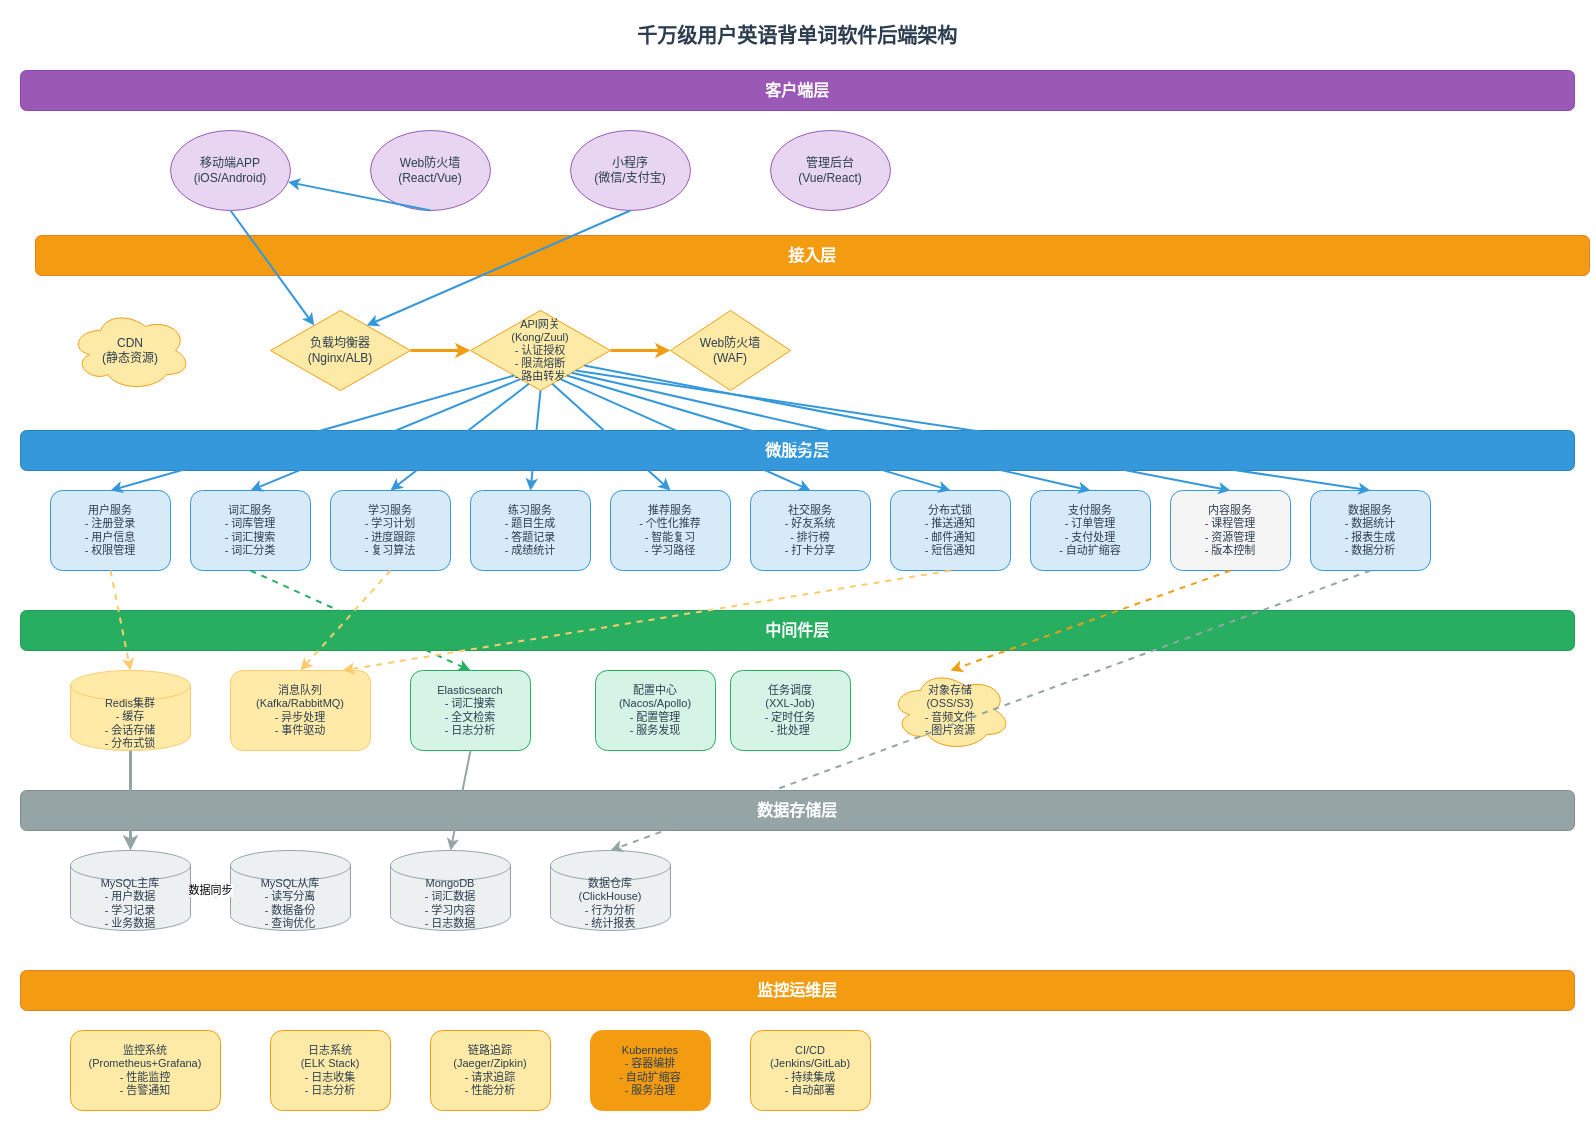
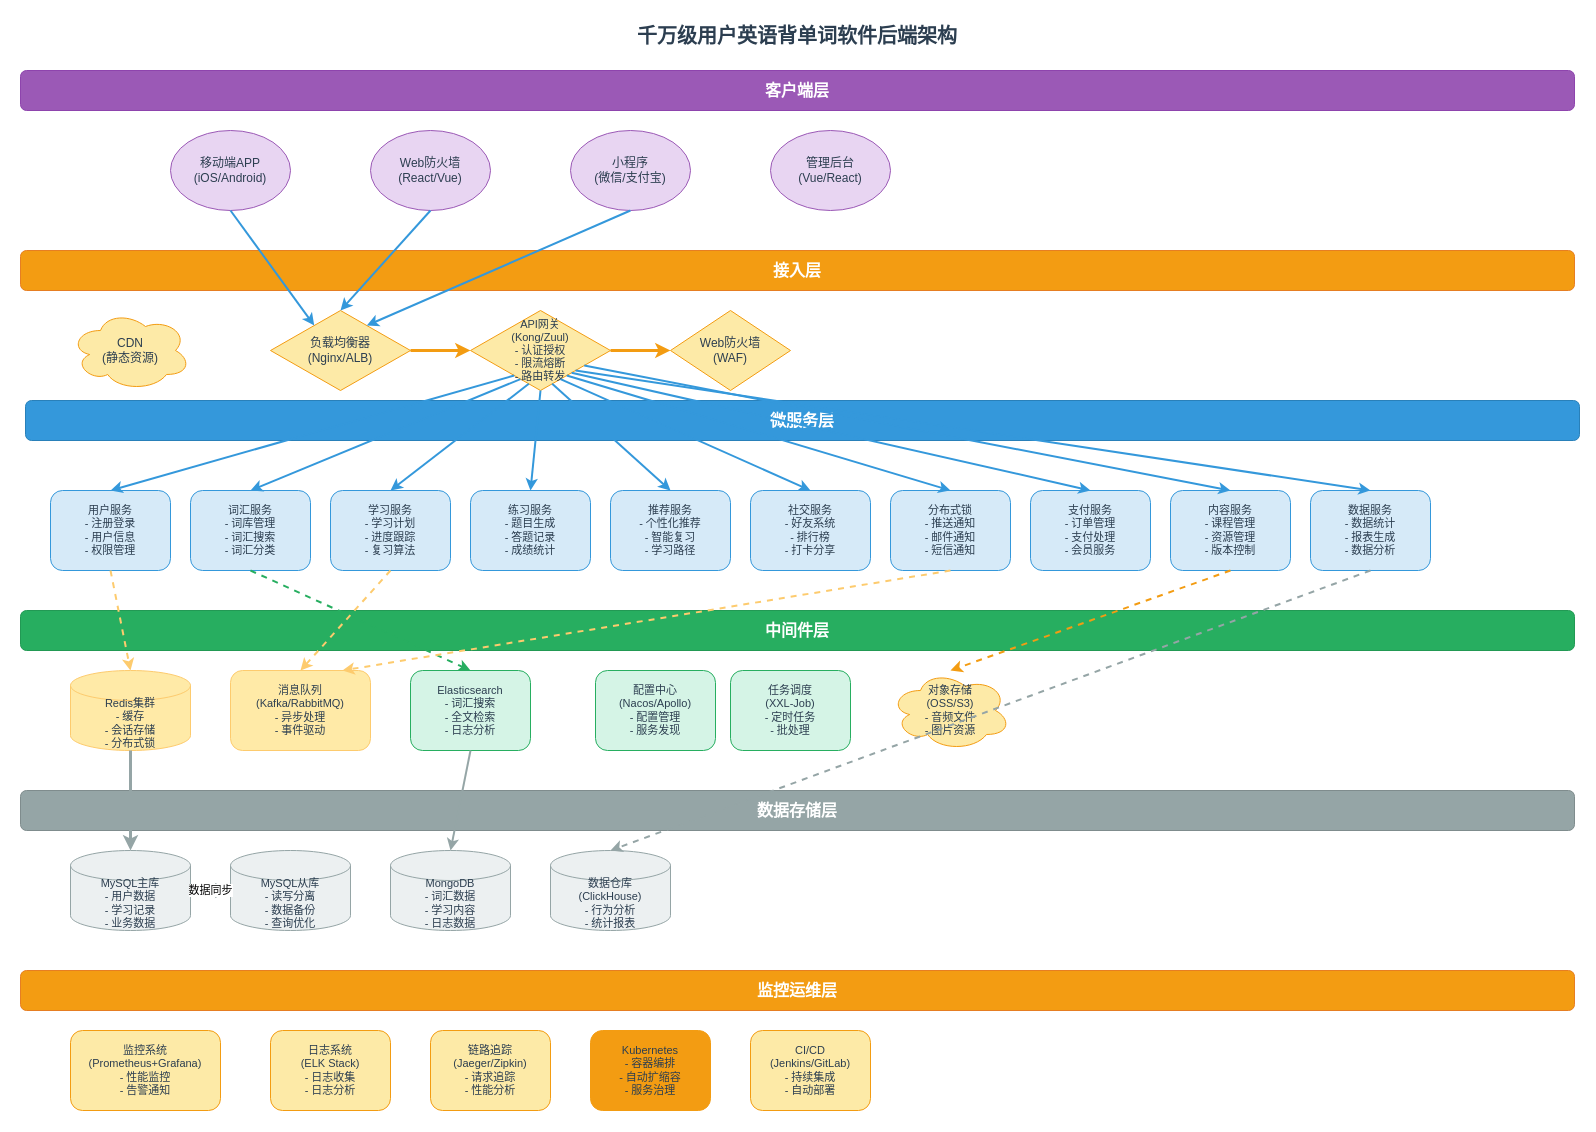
(364, 197) -> (388, 257)
(813, 256) -> (798, 271)
(798, 451) -> (803, 421)
(1091, 531) -> (1091, 531)
(1231, 531) -> (1231, 531)
